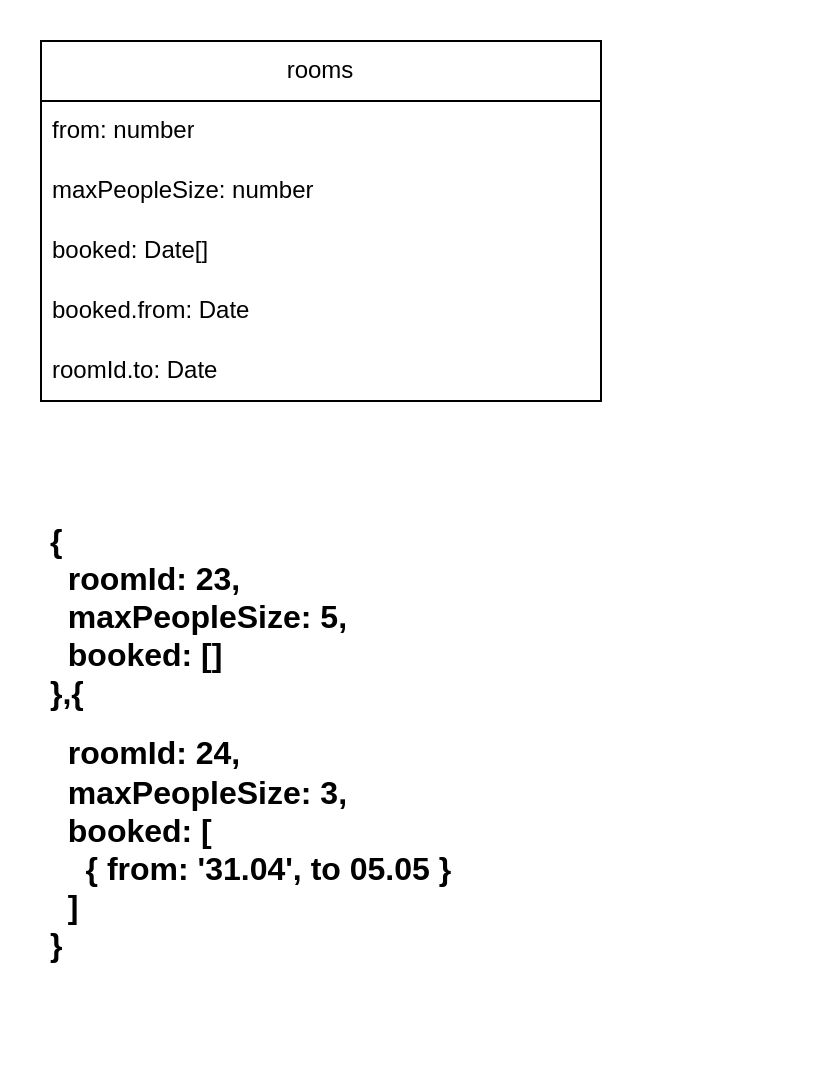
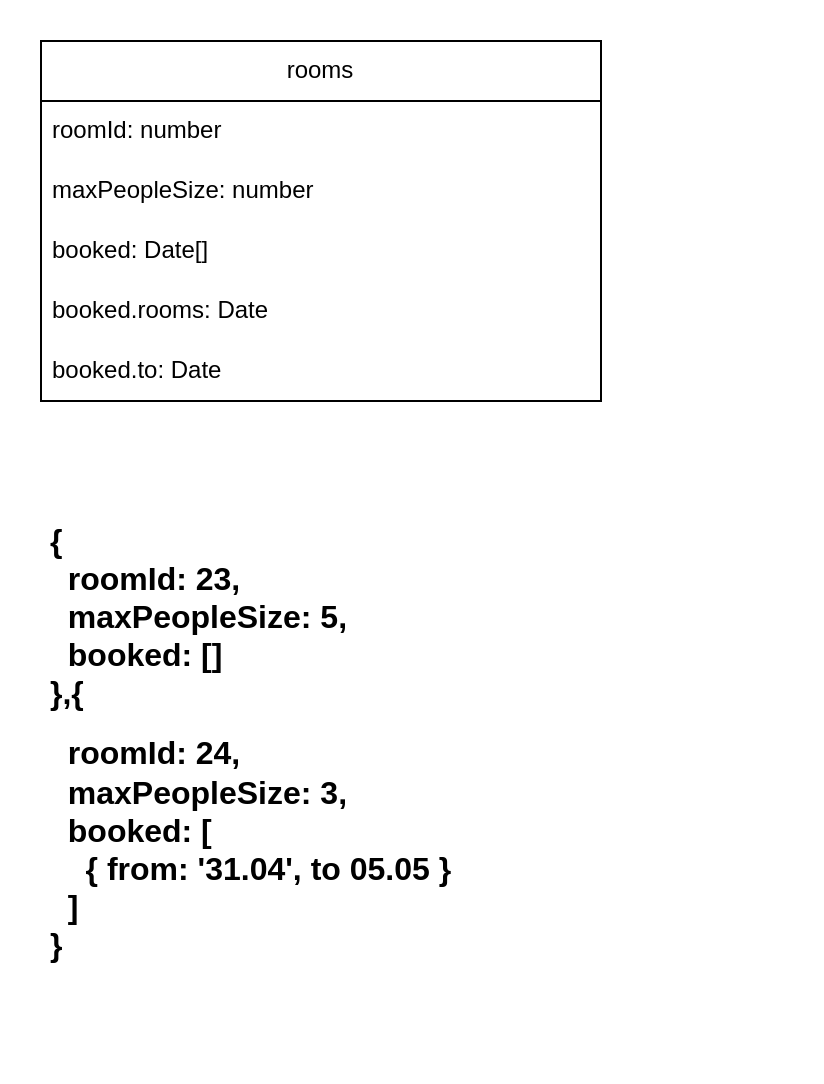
(127, 131) -> (141, 131)
(158, 311) -> (165, 311)
(144, 371) -> (144, 371)
